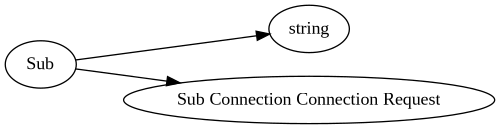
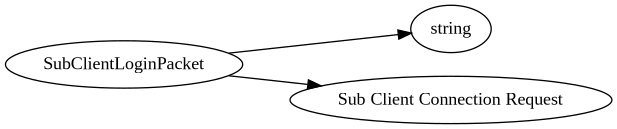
(41, 64) -> (124, 64)
(309, 100) -> (451, 100)
